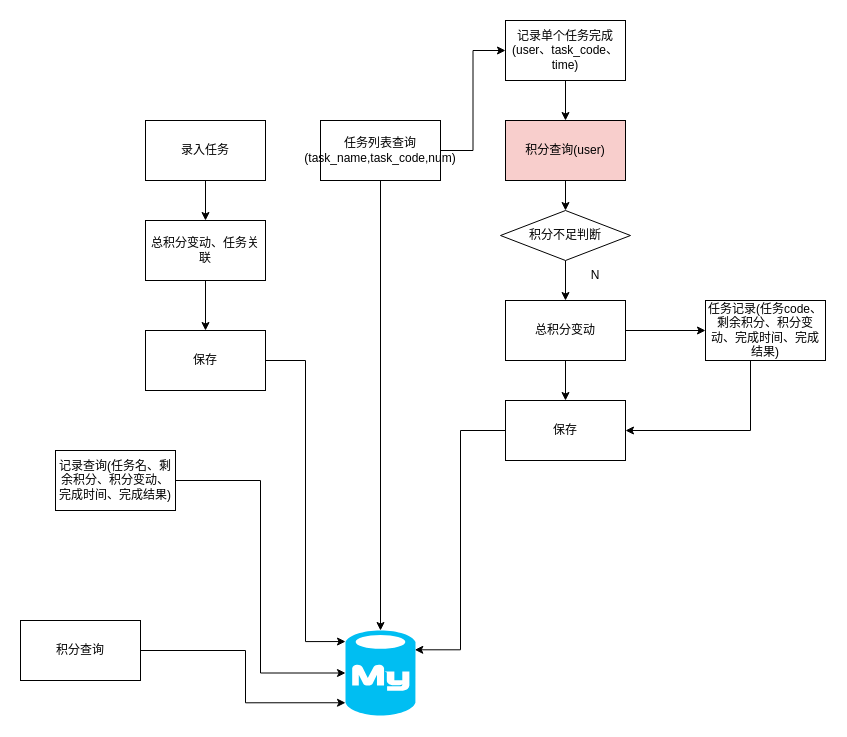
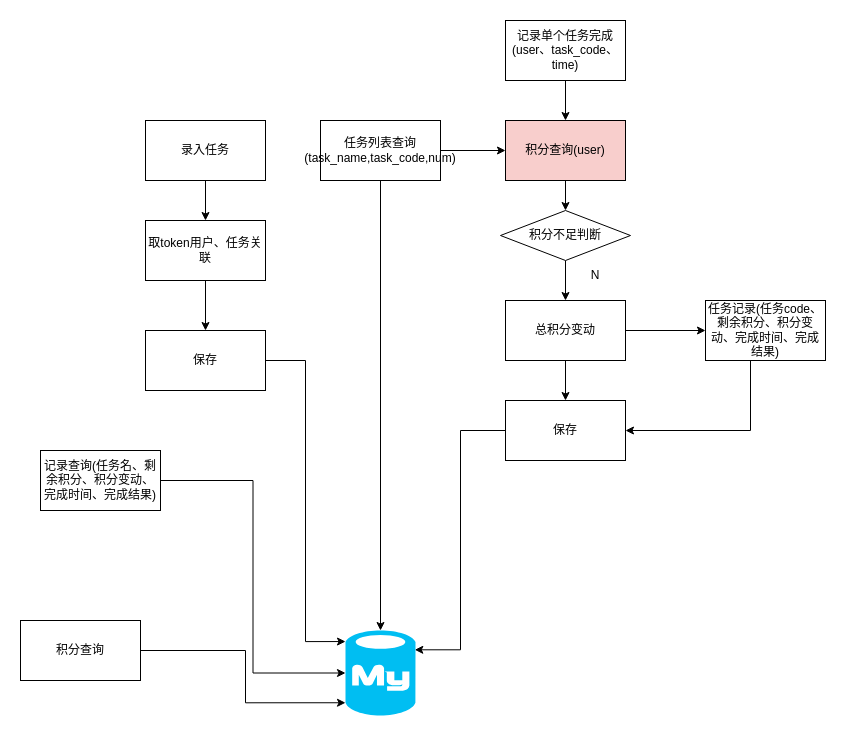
(473, 89) -> (485, 151)
(206, 251) -> (206, 251)
(116, 481) -> (101, 481)
